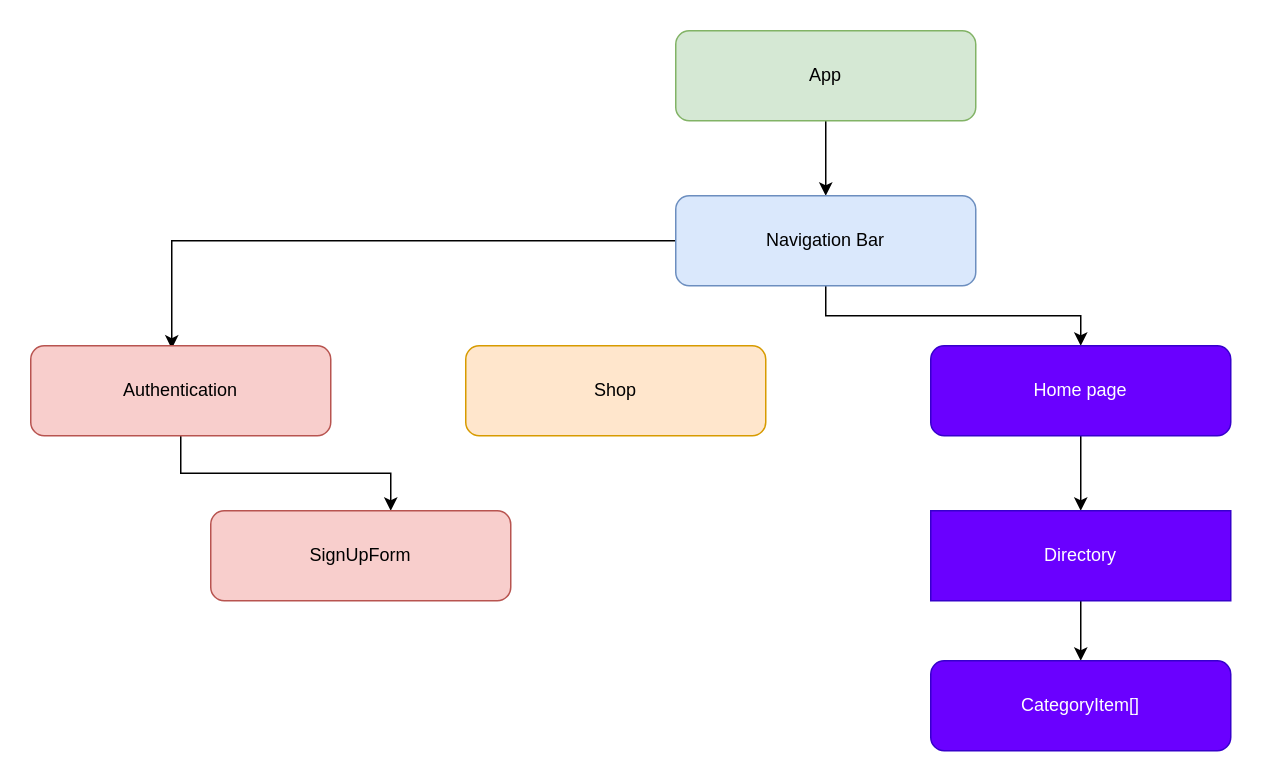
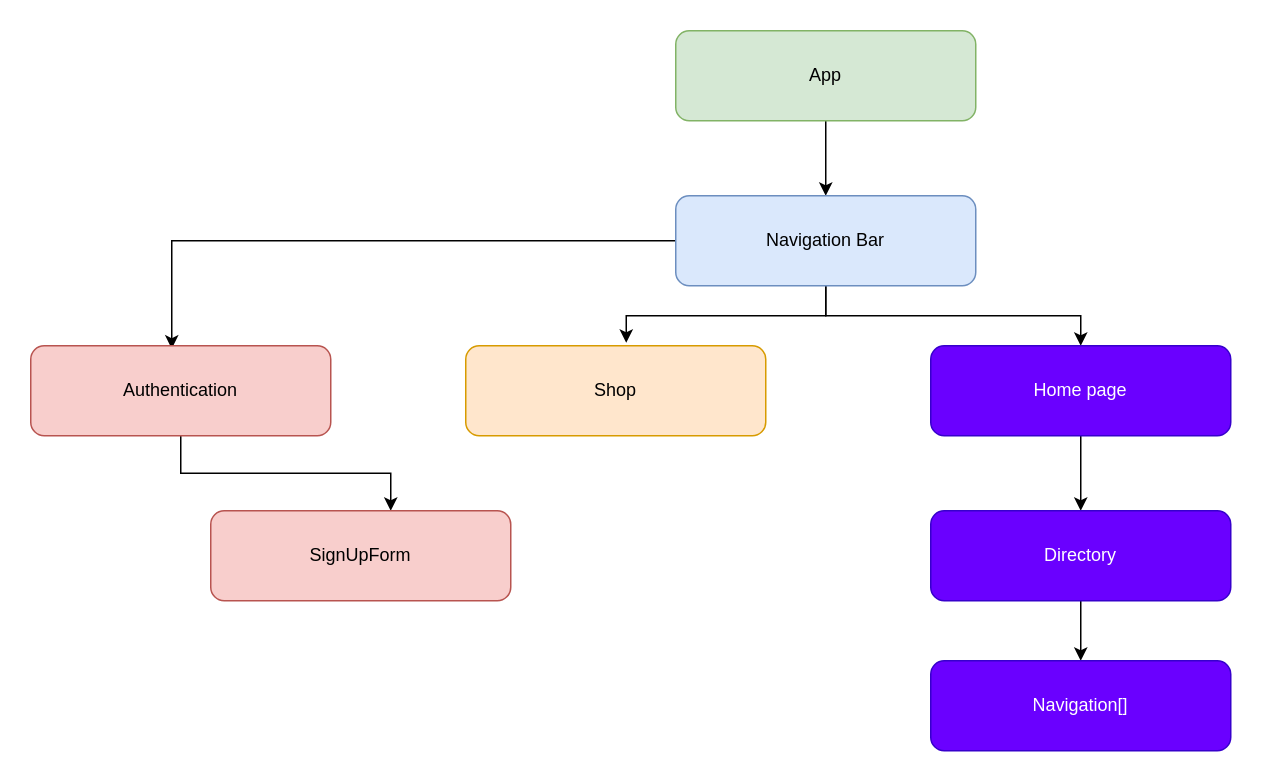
none -> (716, 316)
(1081, 556) -> (1081, 556)
(1081, 706) -> (1081, 706)
